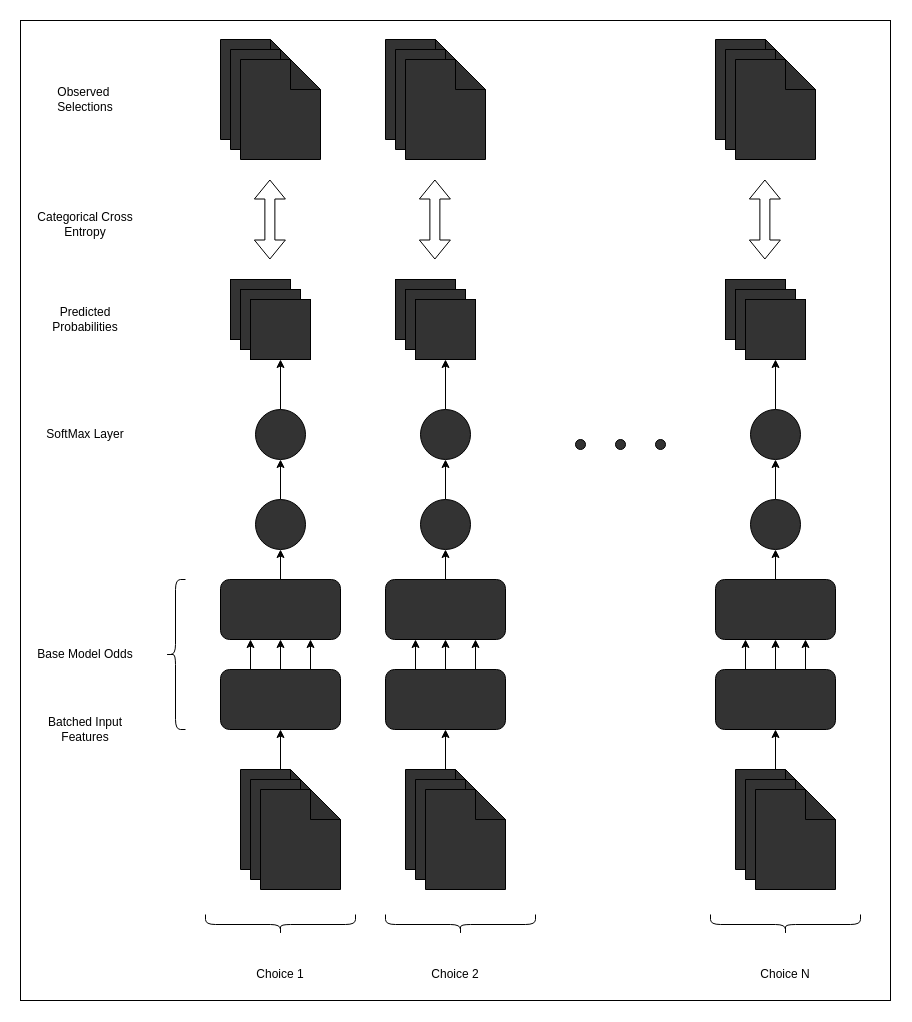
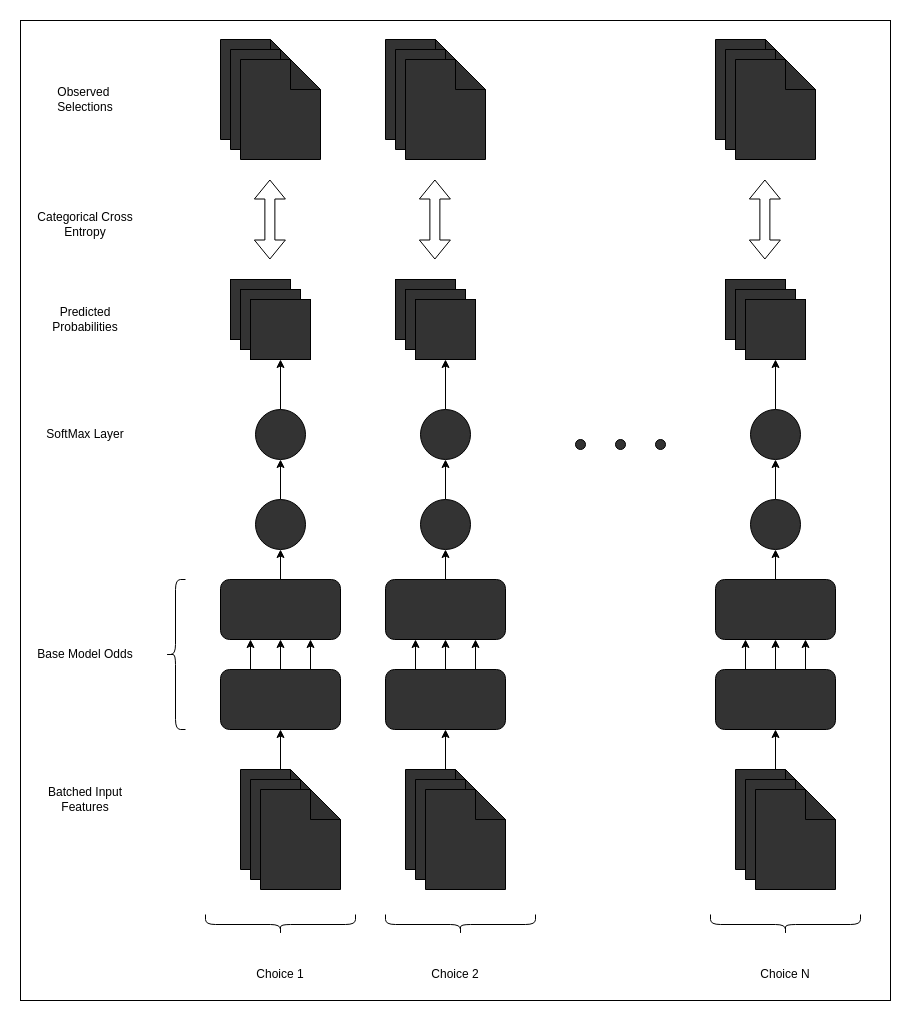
(86, 730) -> (86, 800)
